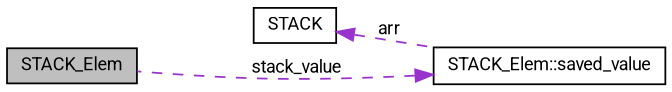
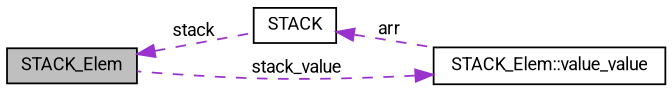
none -> (204, 42)
(549, 66) -> (549, 66)
